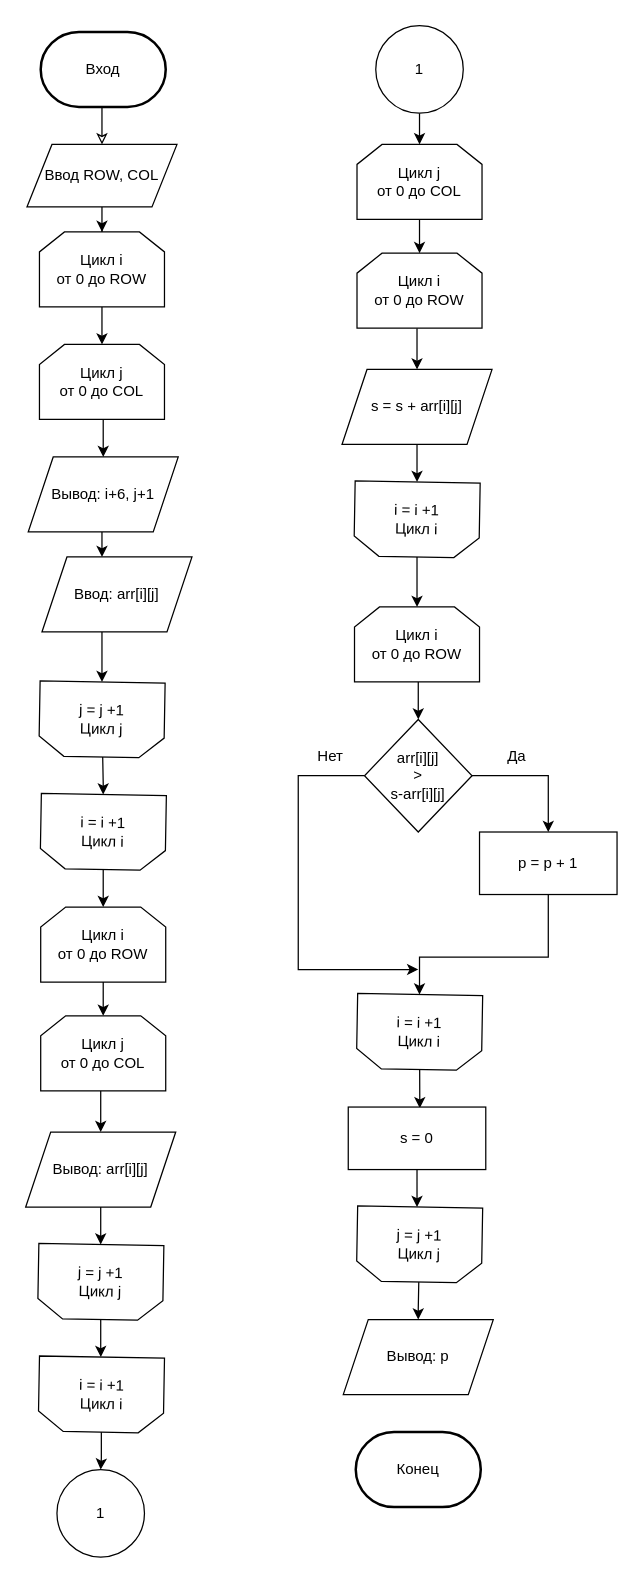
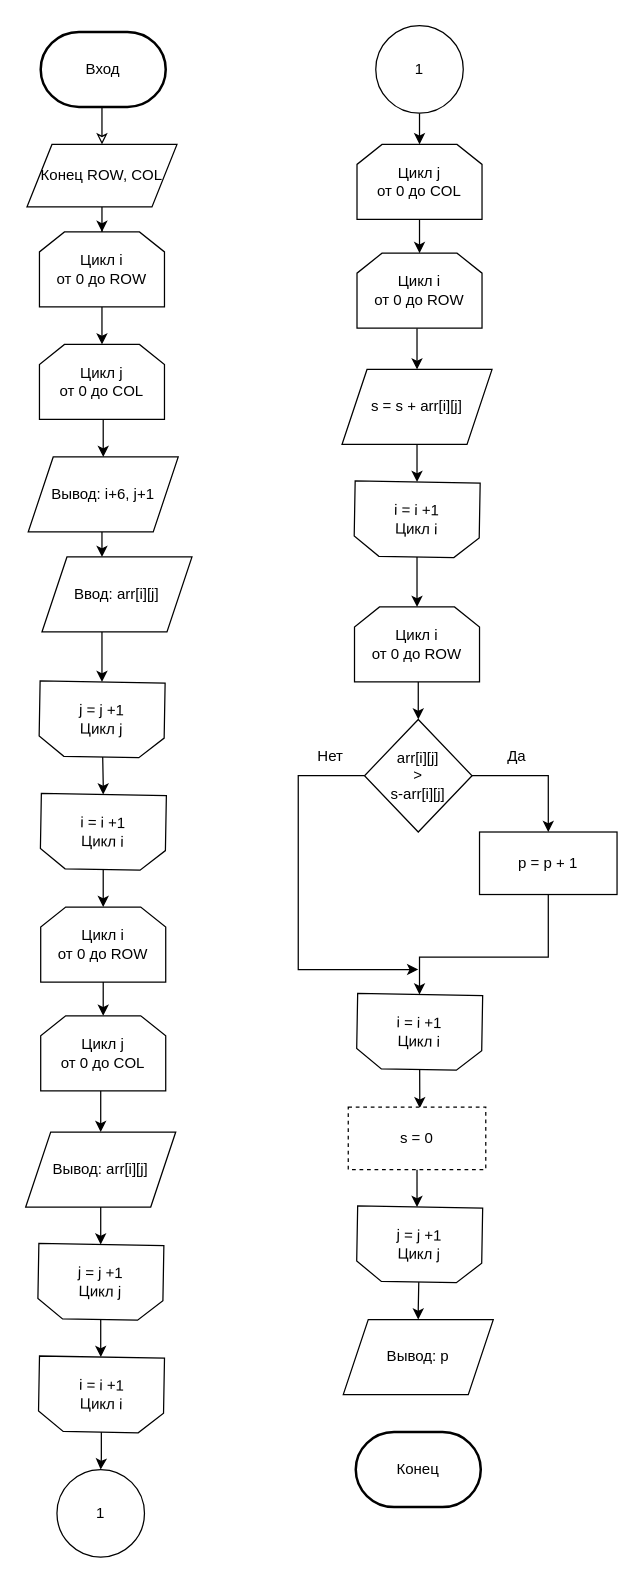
(102, 176) -> (102, 176)
(417, 1138) -> (417, 1138)
